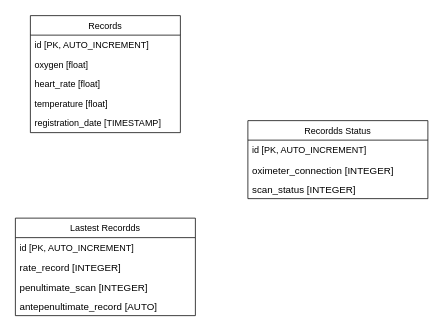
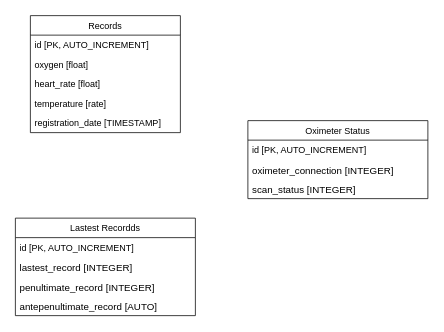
(80, 104) -> (79, 104)
(338, 131) -> (338, 131)
(76, 268) -> (82, 268)
(87, 287) -> (92, 287)
